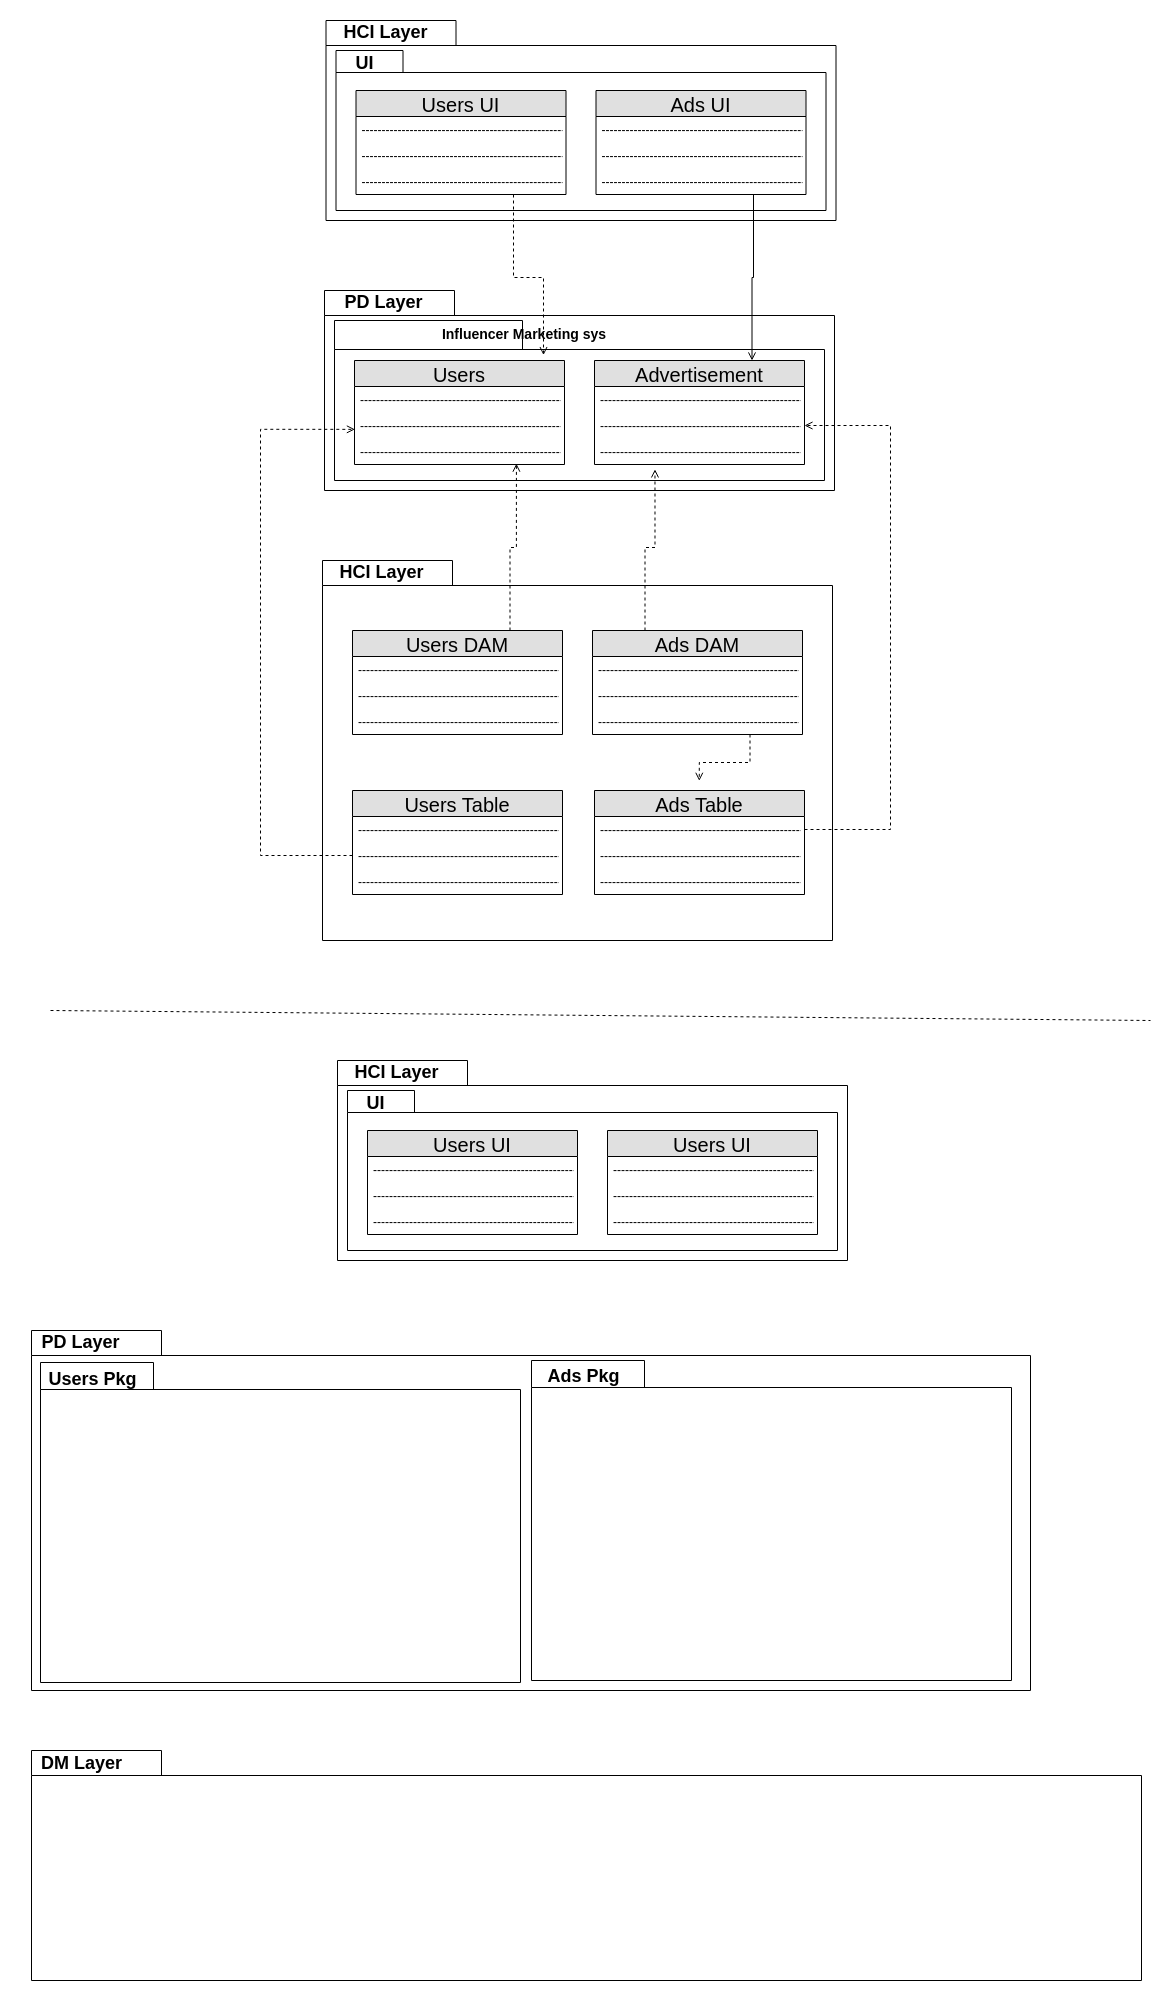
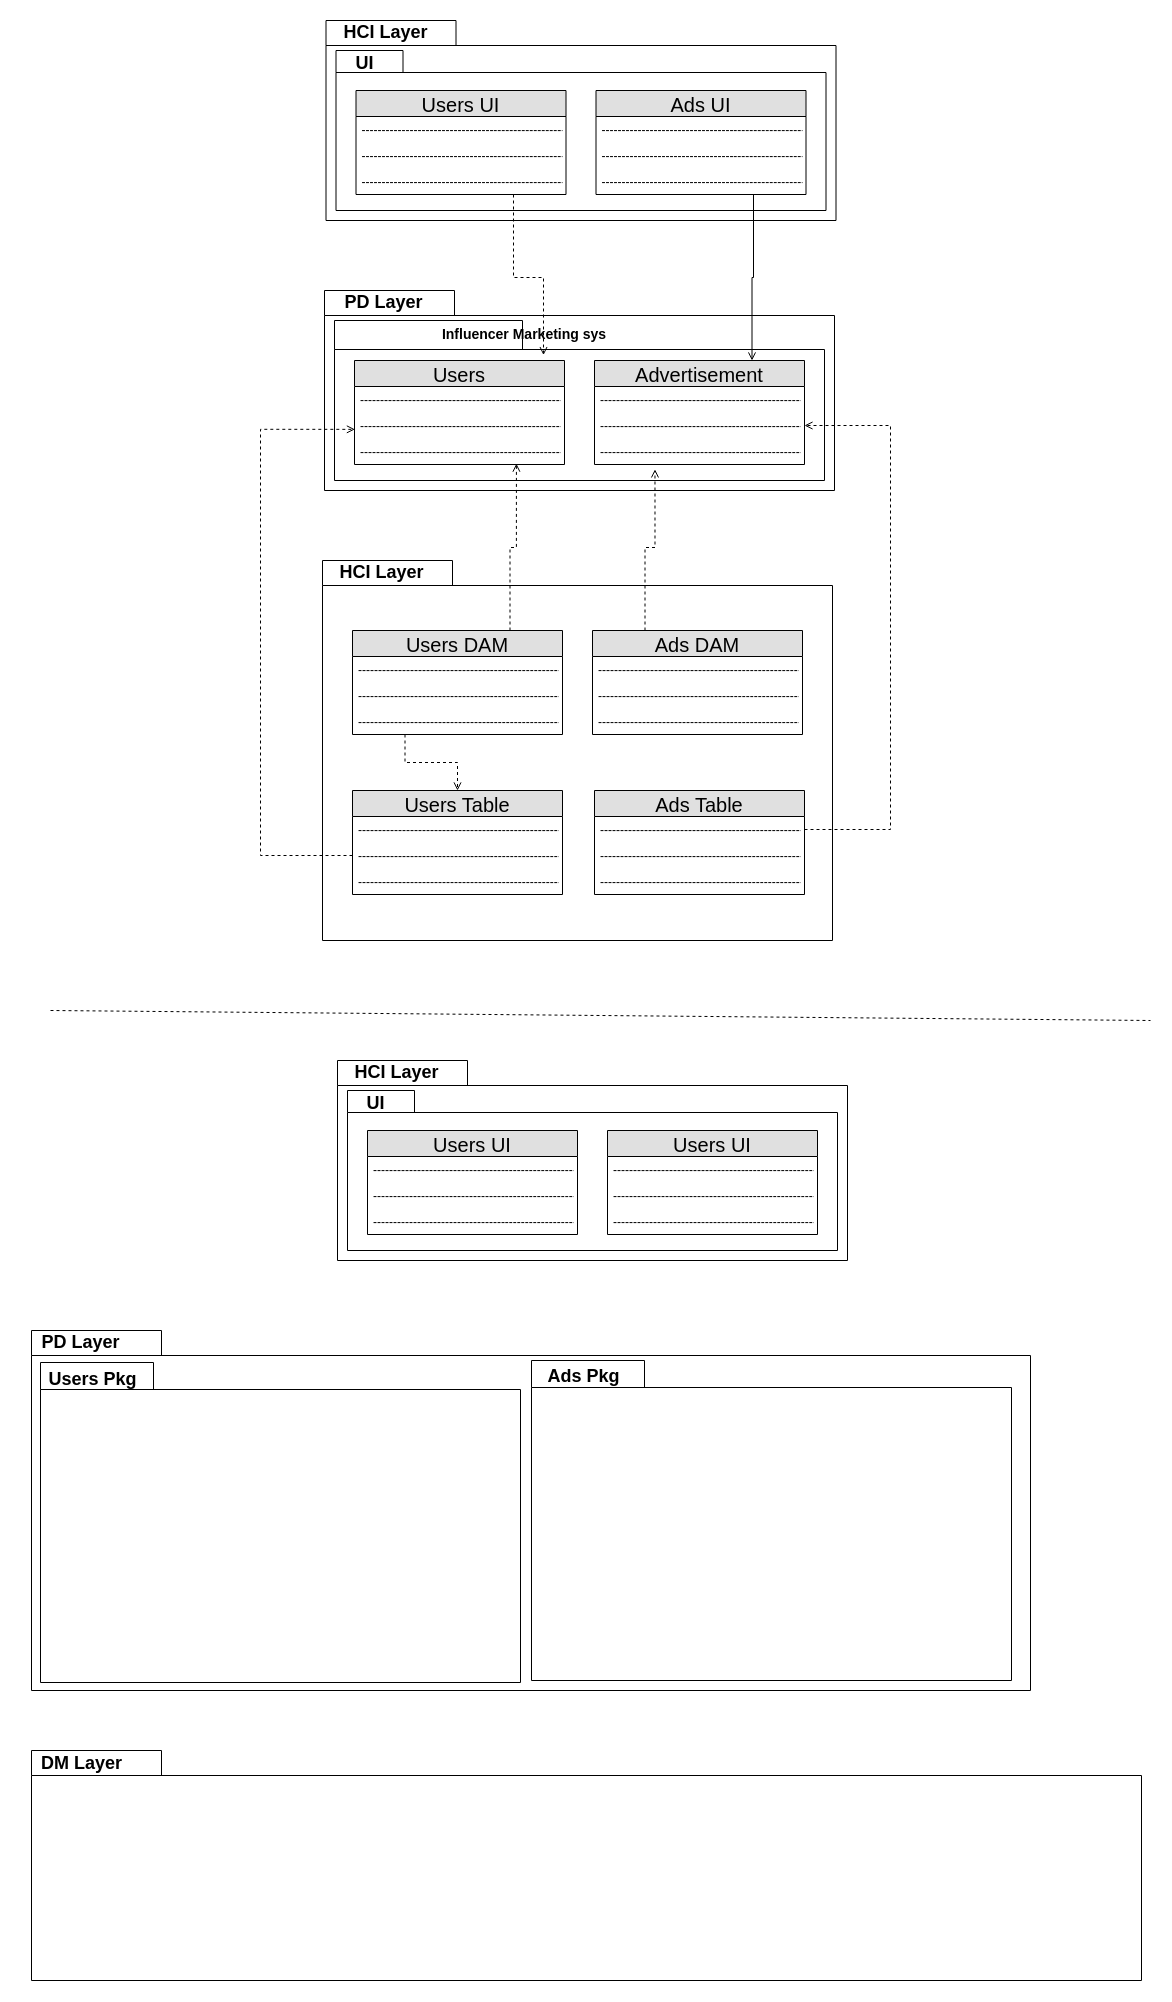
none -> (429, 763)
(731, 763) -> none
